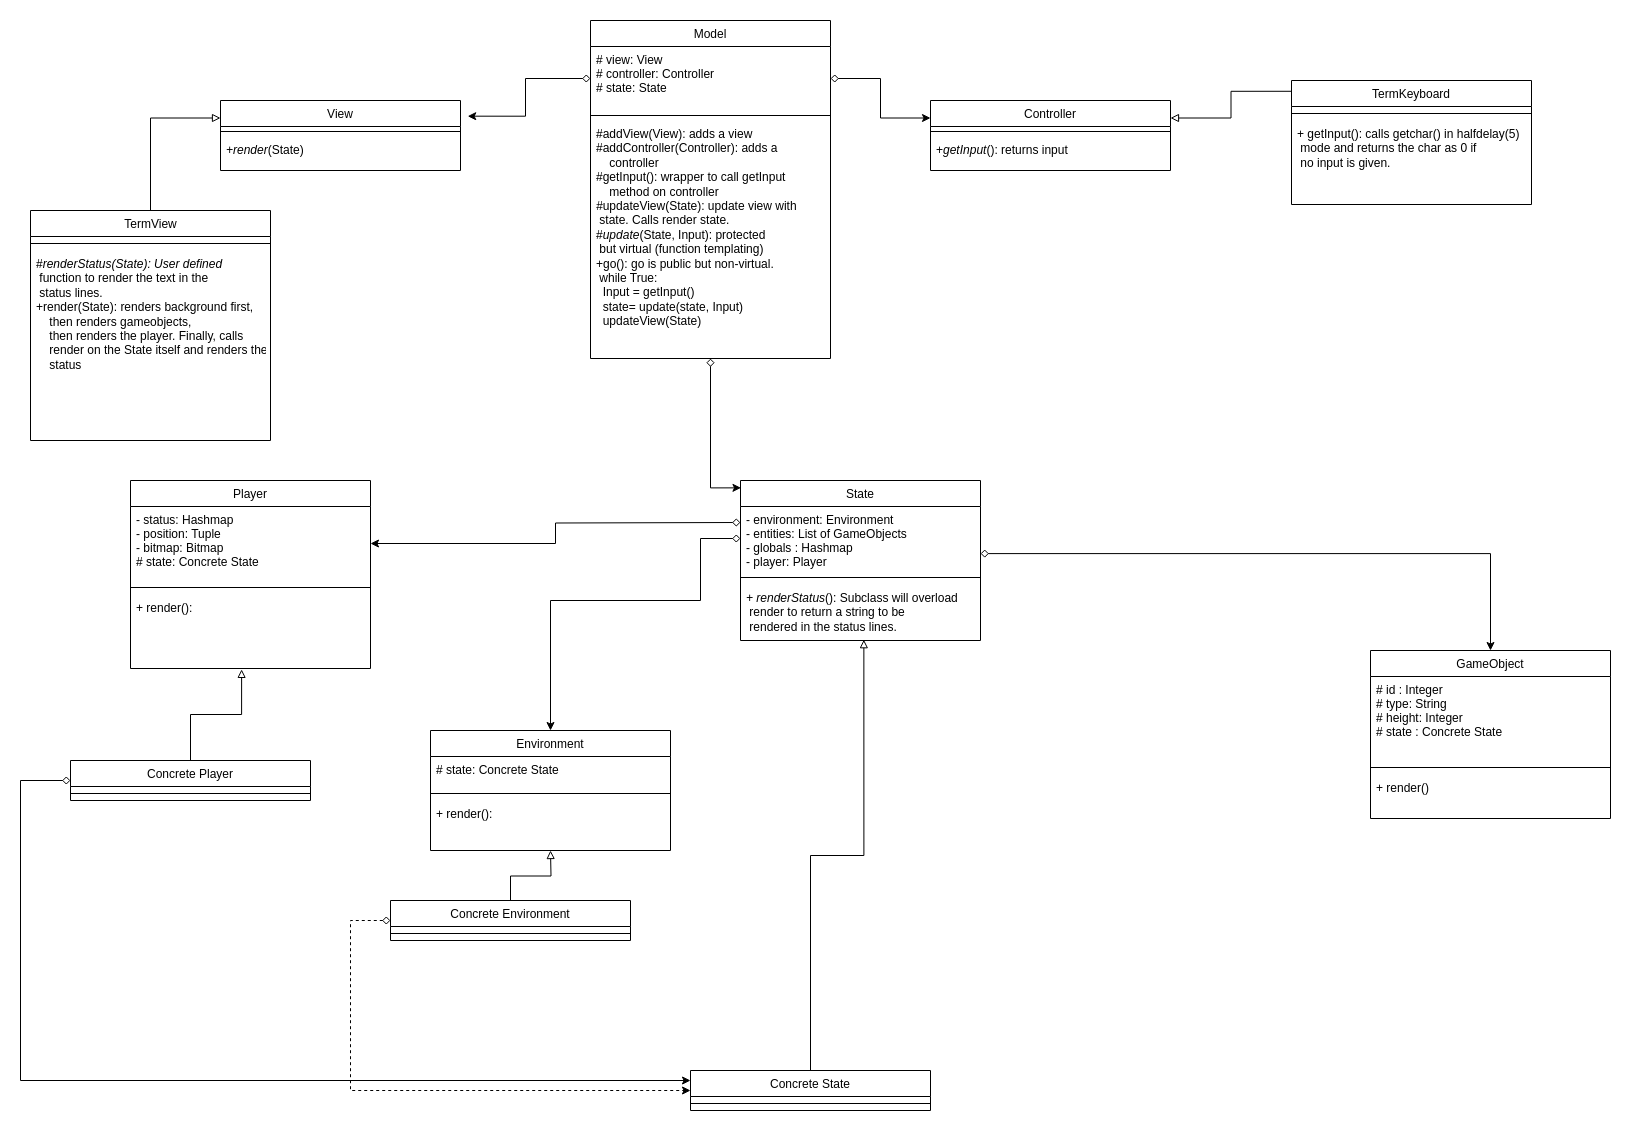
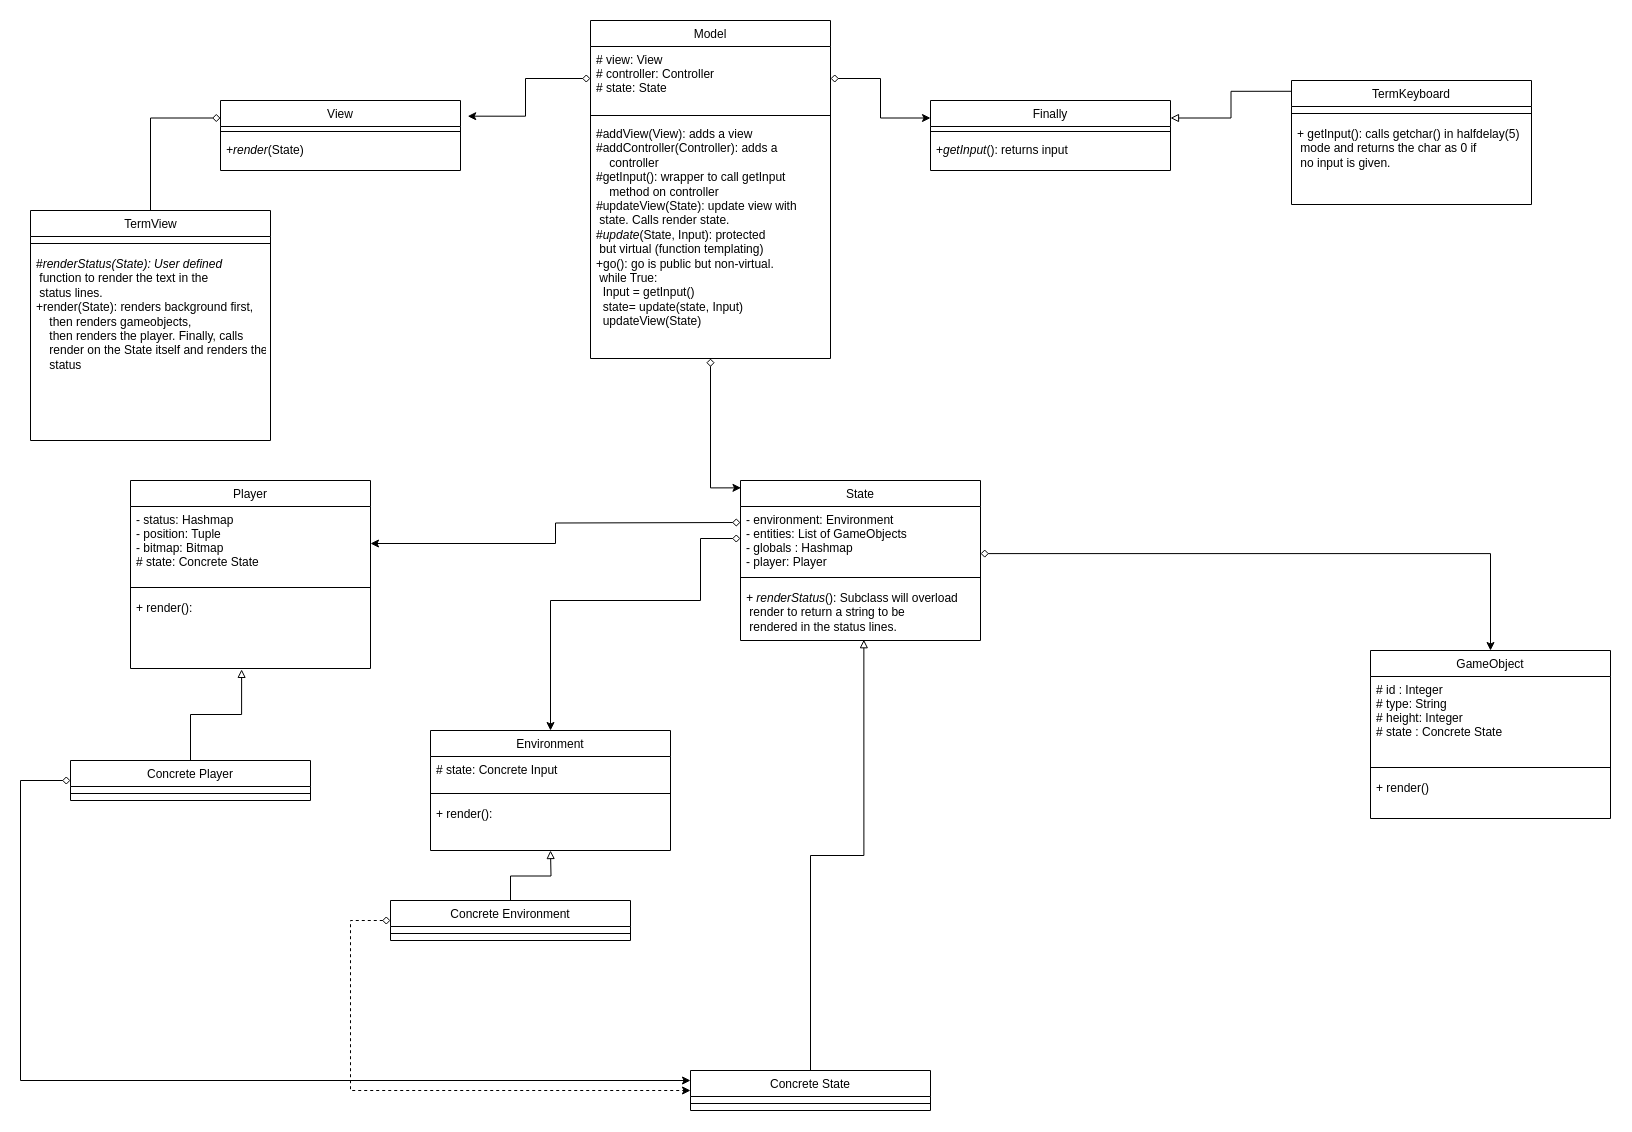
(1050, 114) -> (1050, 114)
(211, 118) -> (211, 118)
(507, 770) -> (507, 770)
